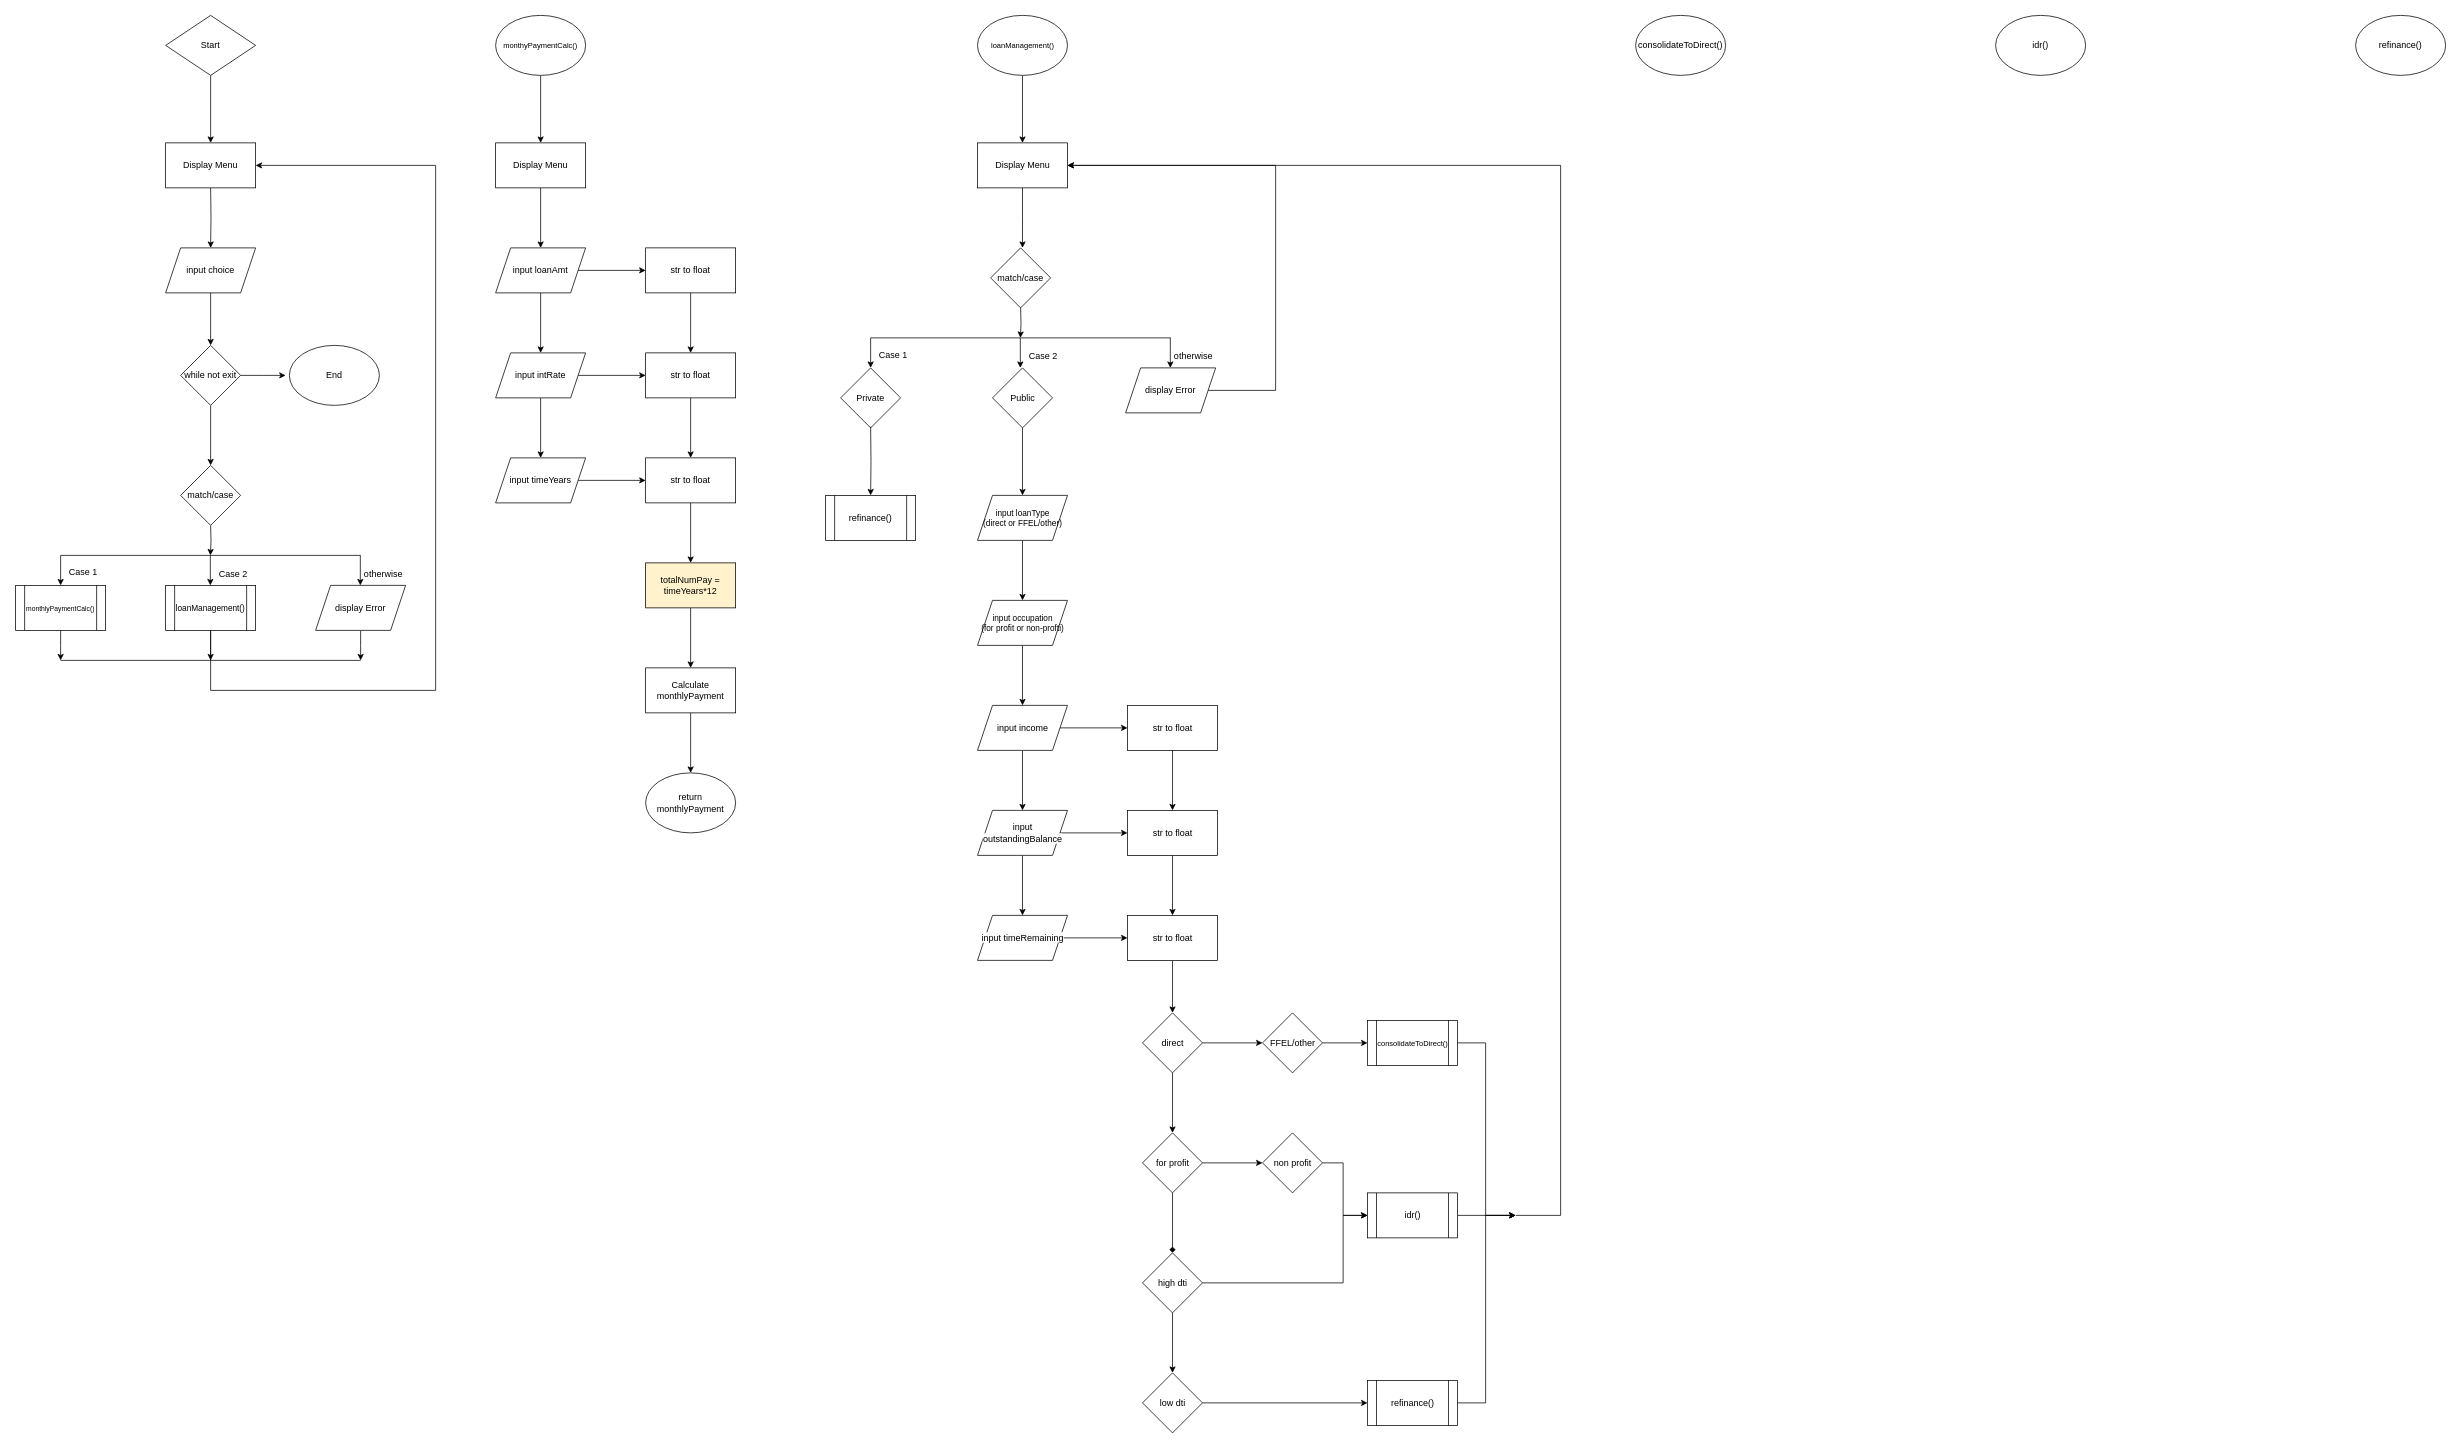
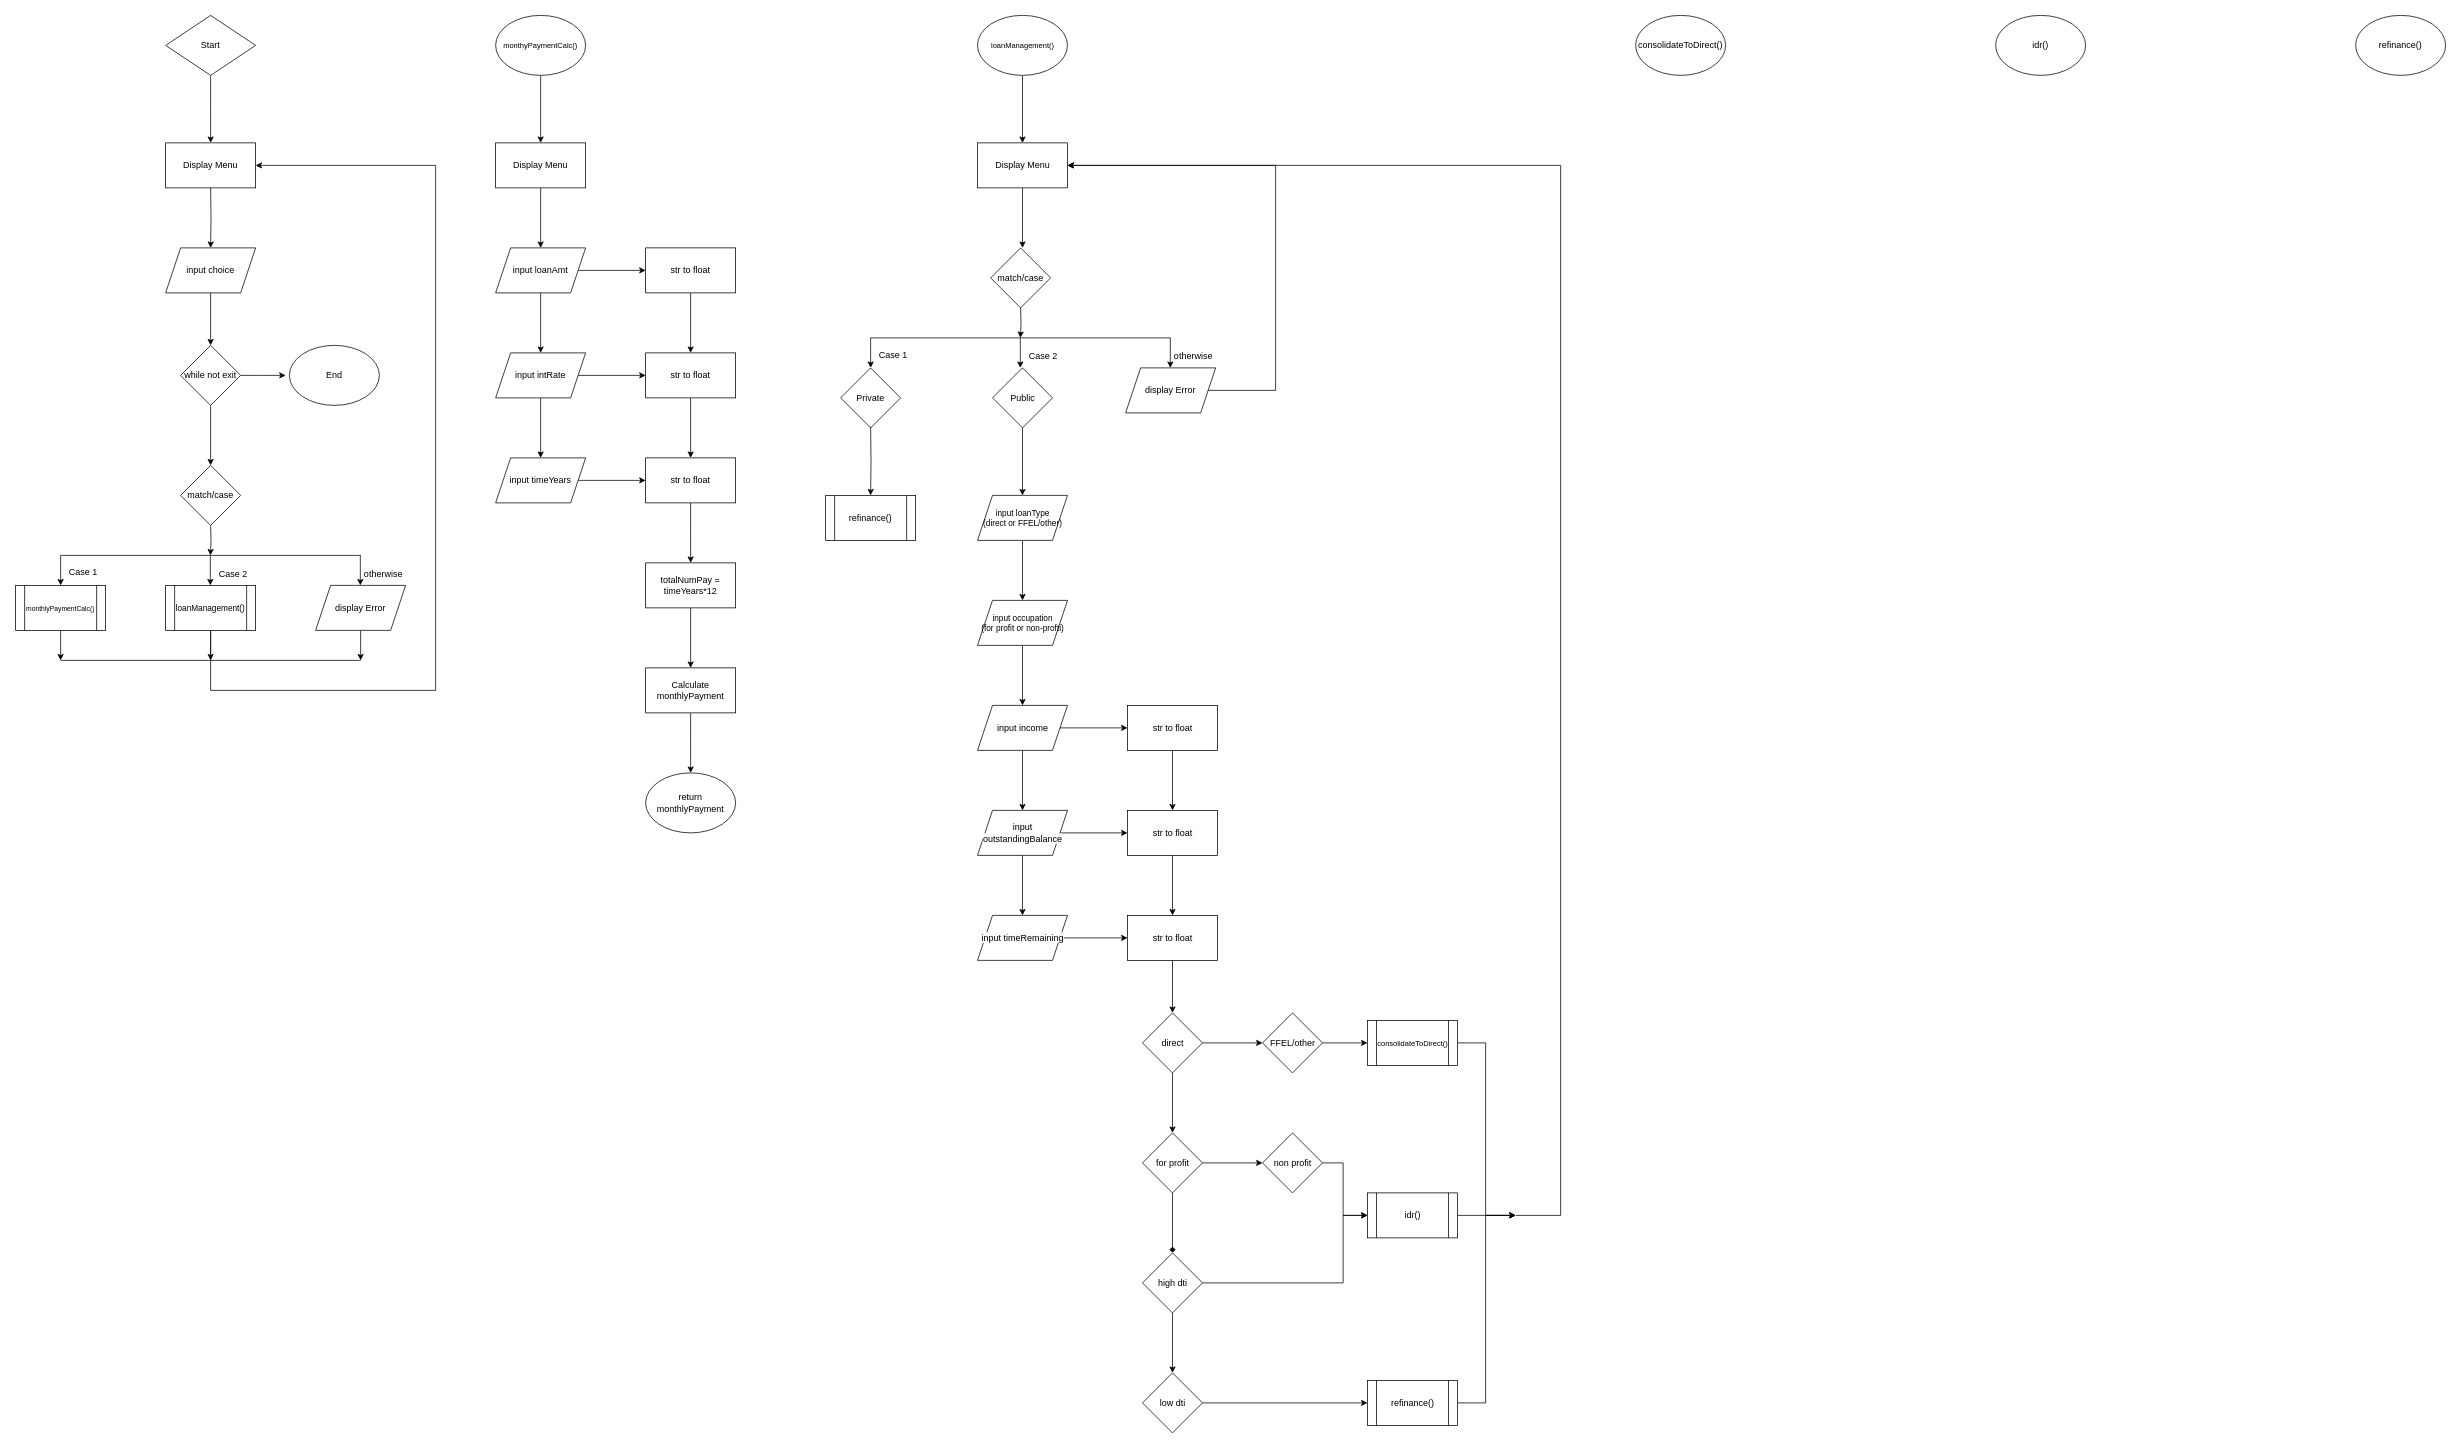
(690, 585) -> (690, 585)
